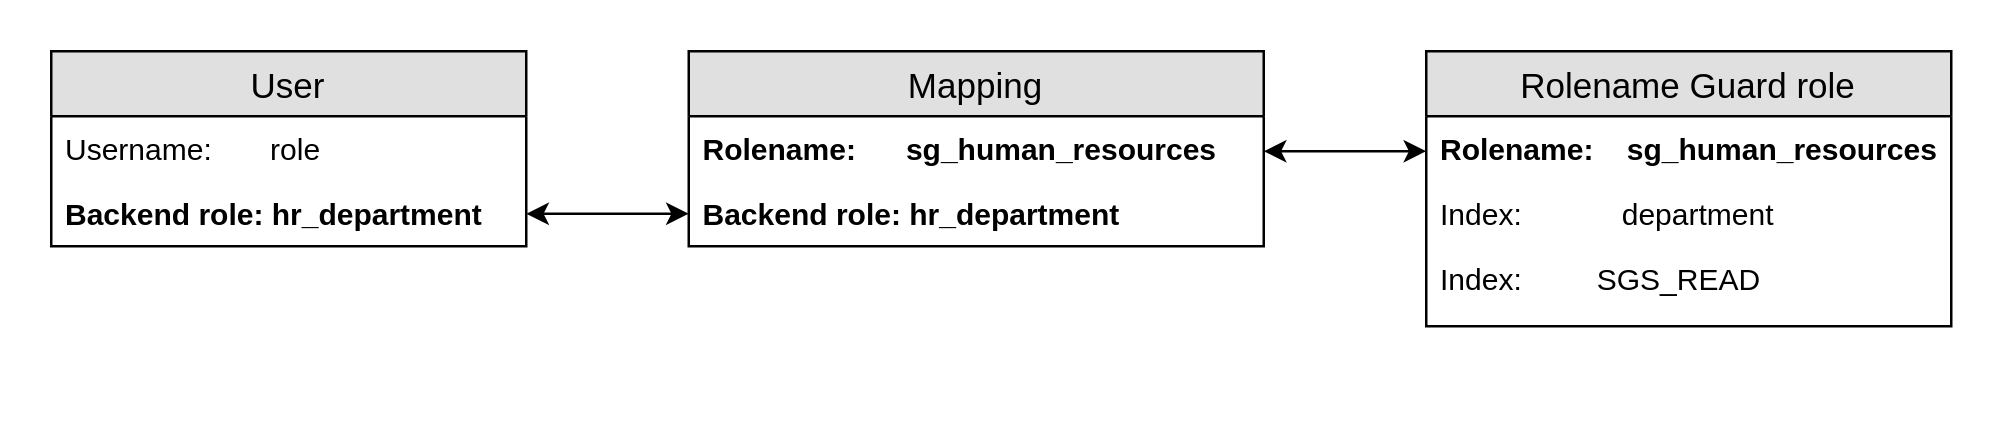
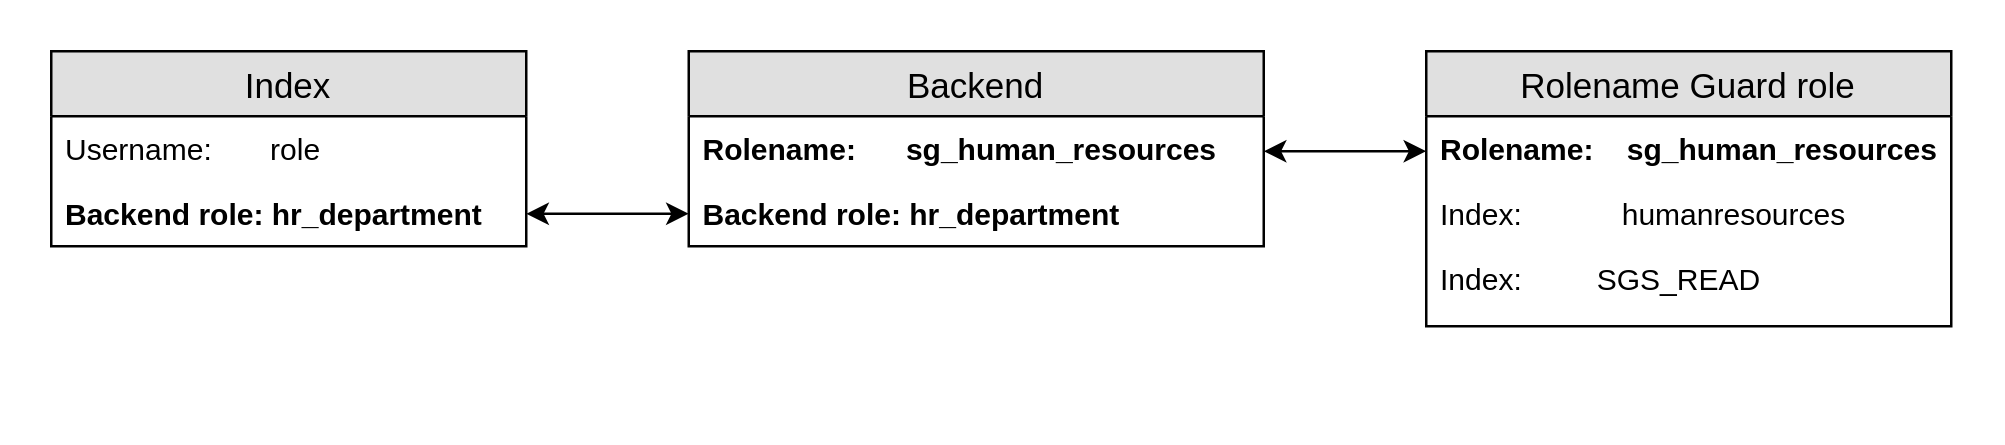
(288, 86) -> (288, 86)
(975, 86) -> (975, 86)
(1648, 215) -> (1682, 215)
